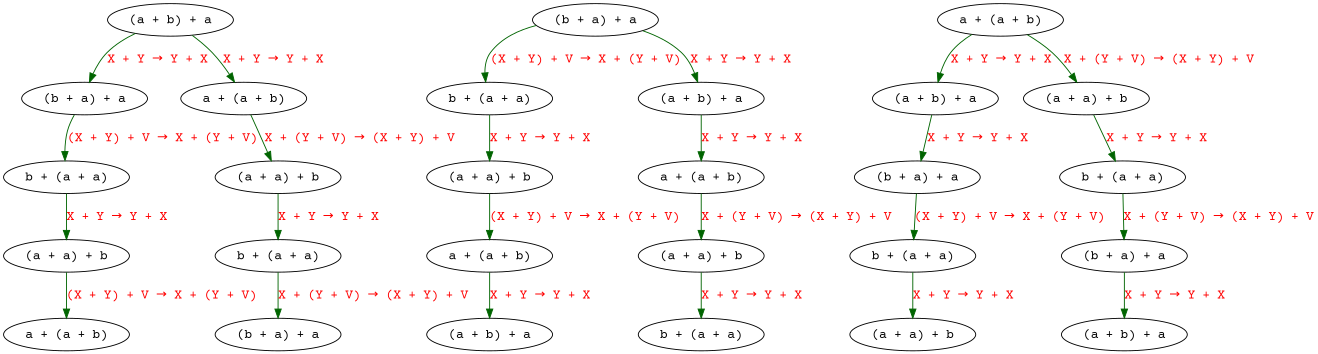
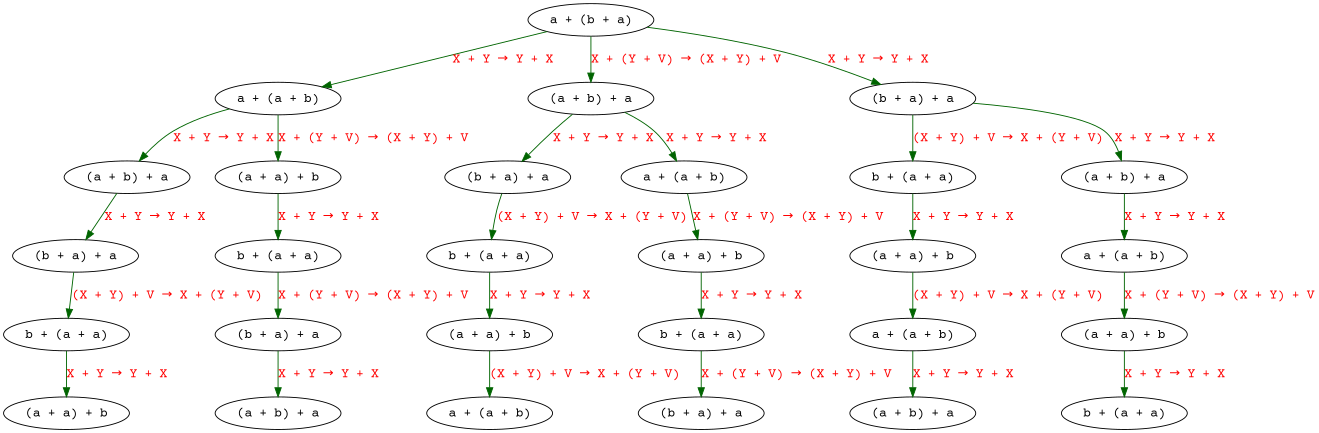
none -> (591, 20)
